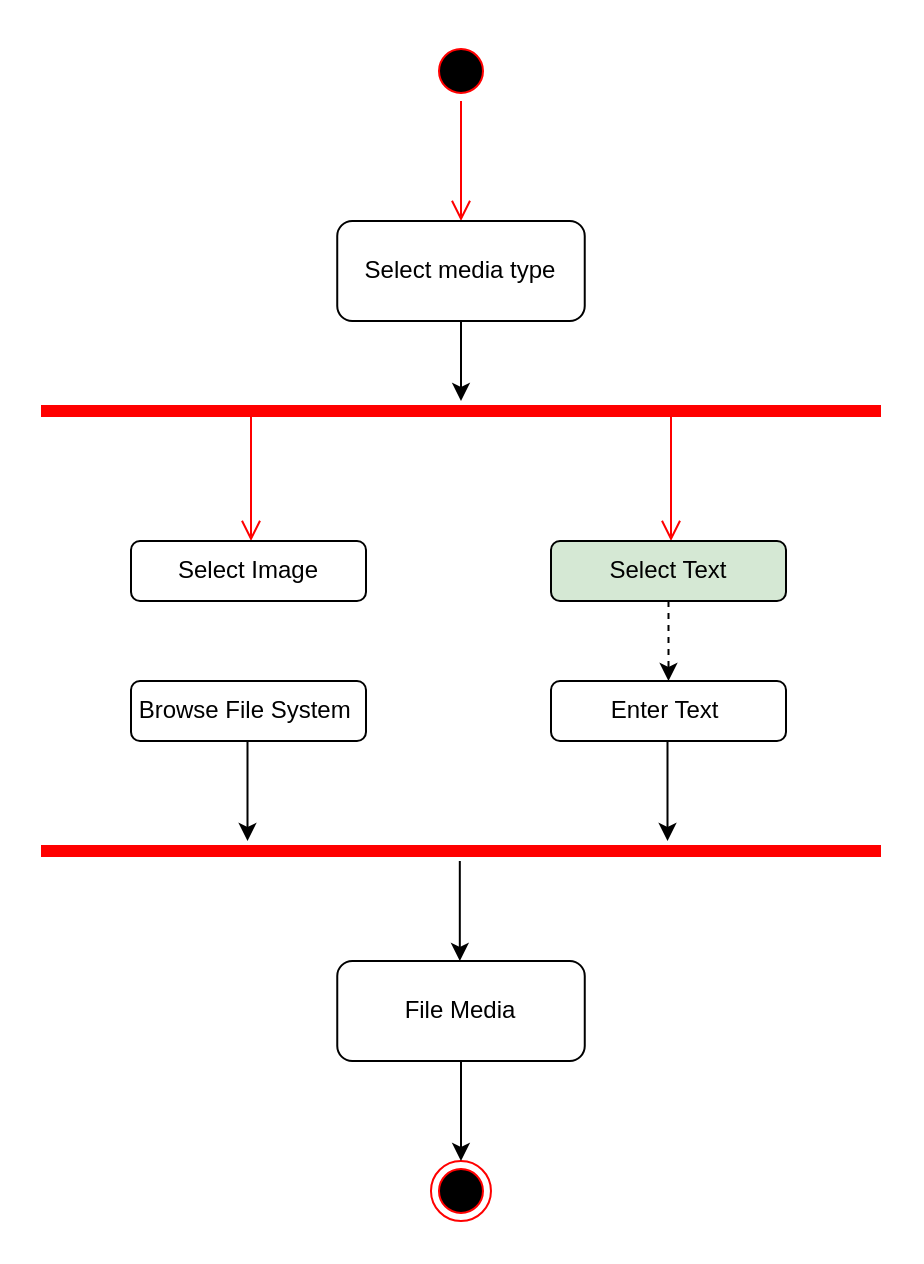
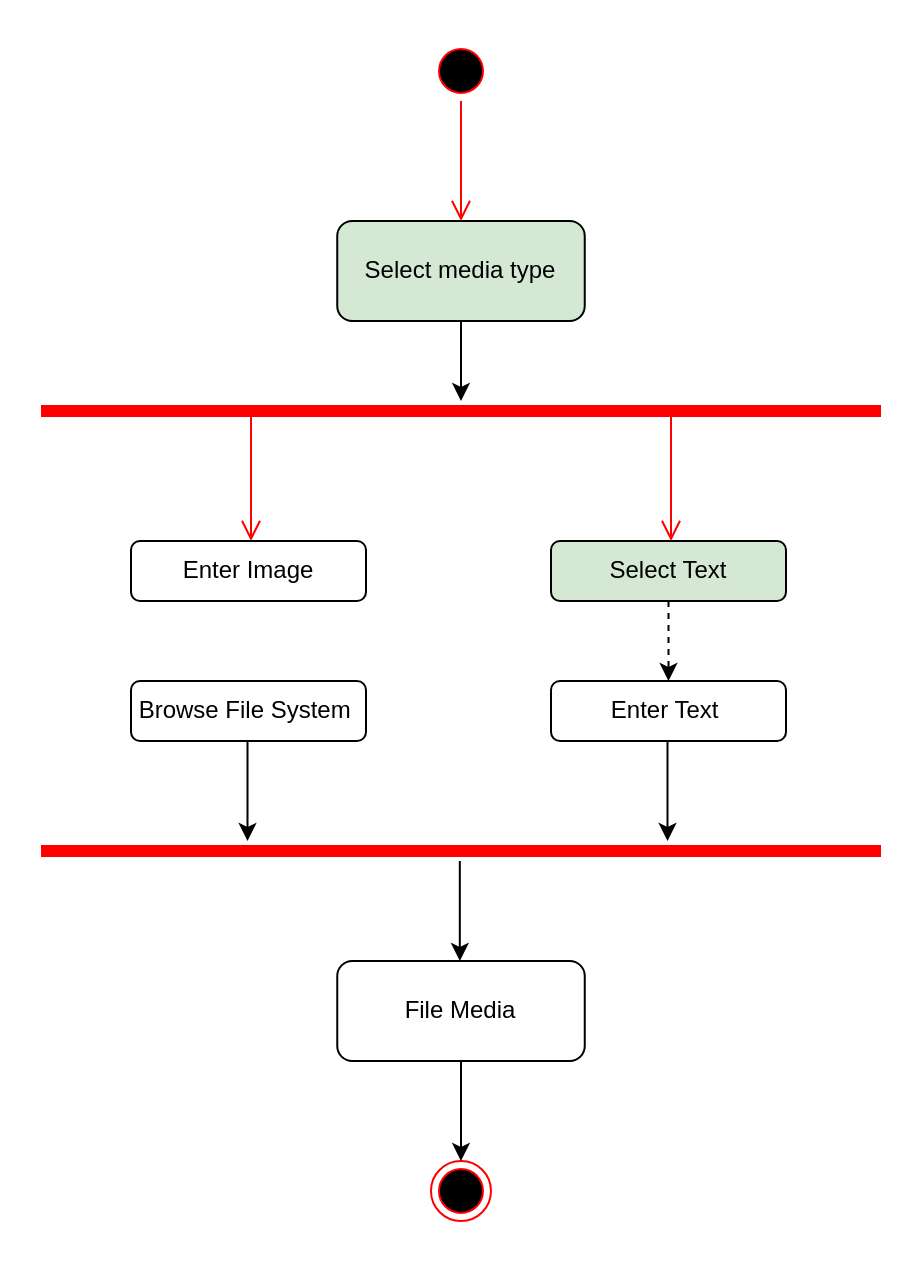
(461, 271) -> (461, 271)
(249, 571) -> (249, 571)
